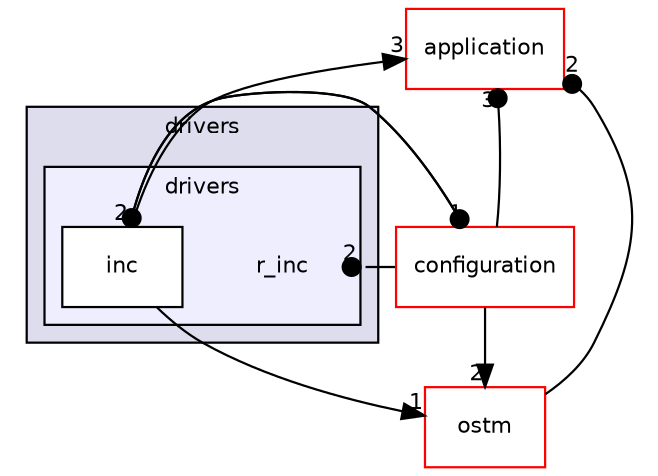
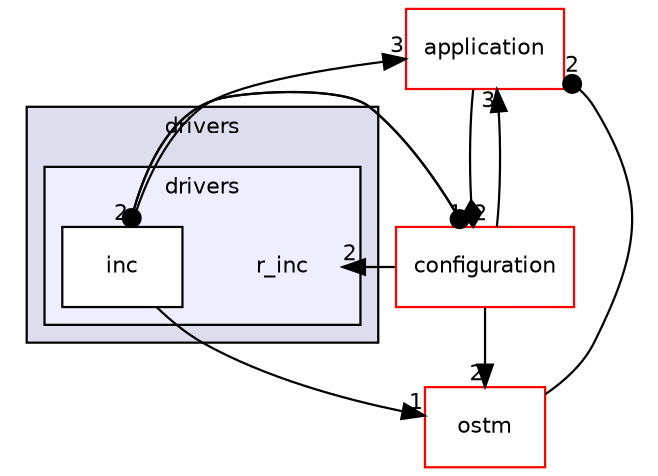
none -> (470, 145)
(500, 167) -> (500, 167)
(380, 267) -> (380, 267)
